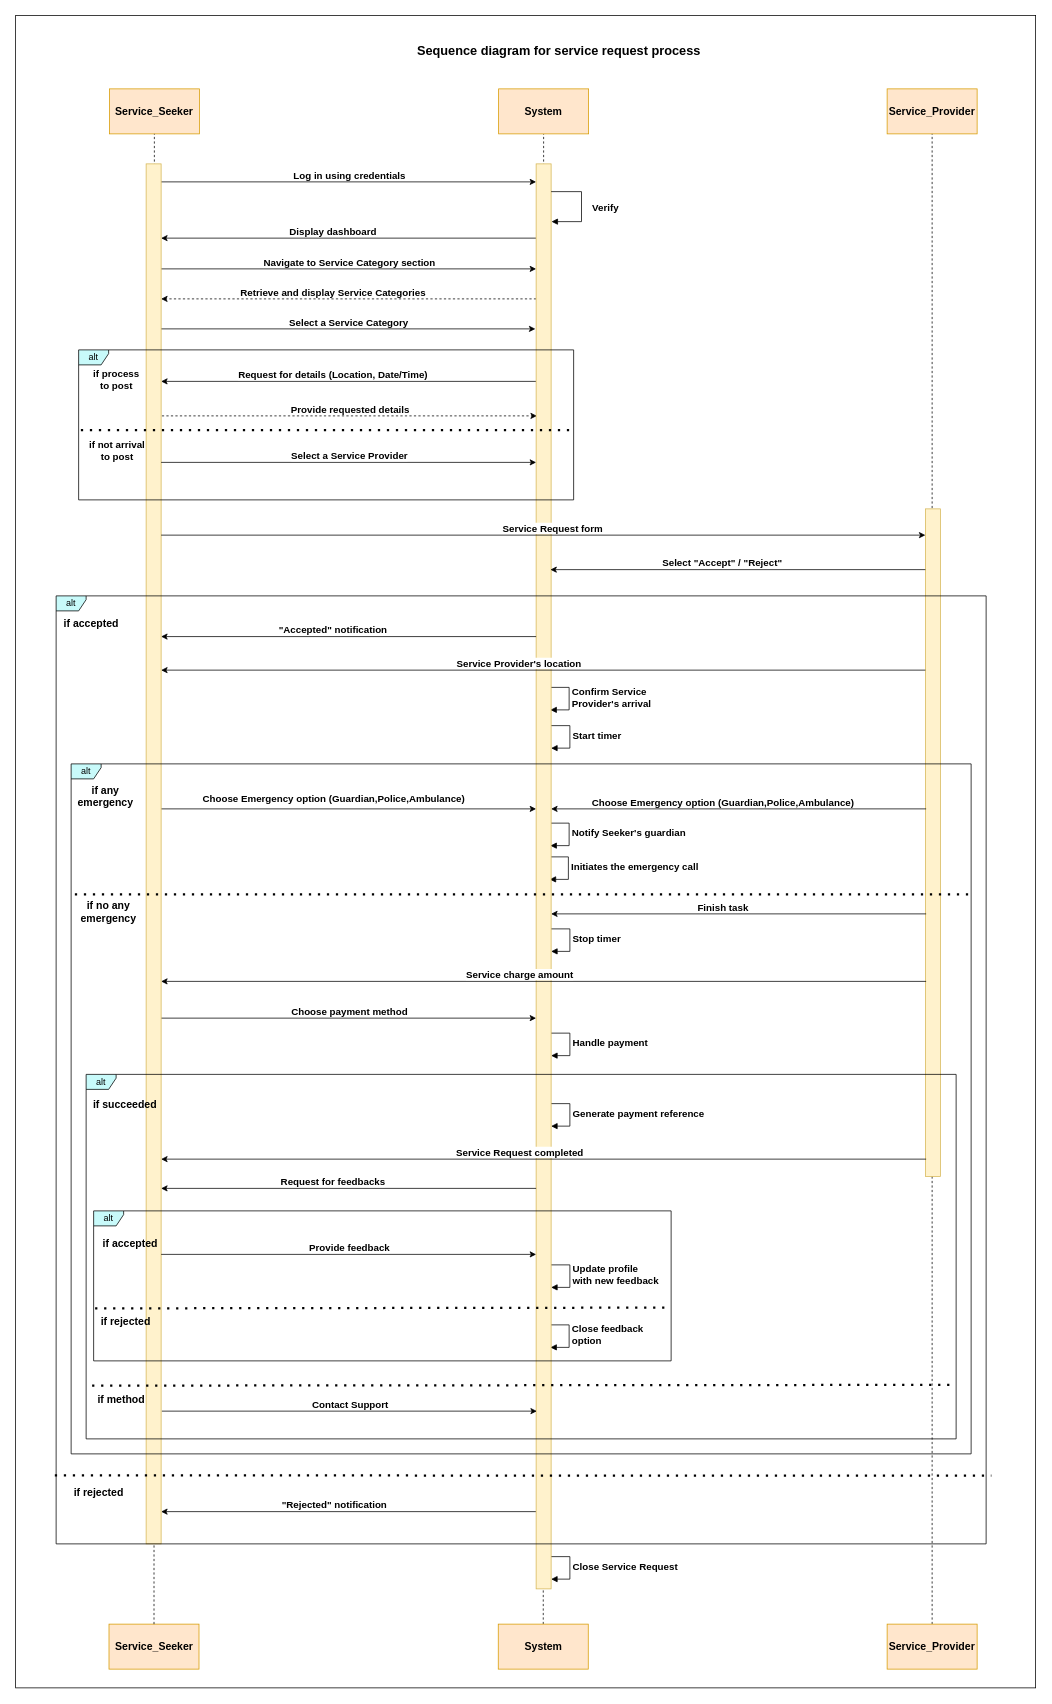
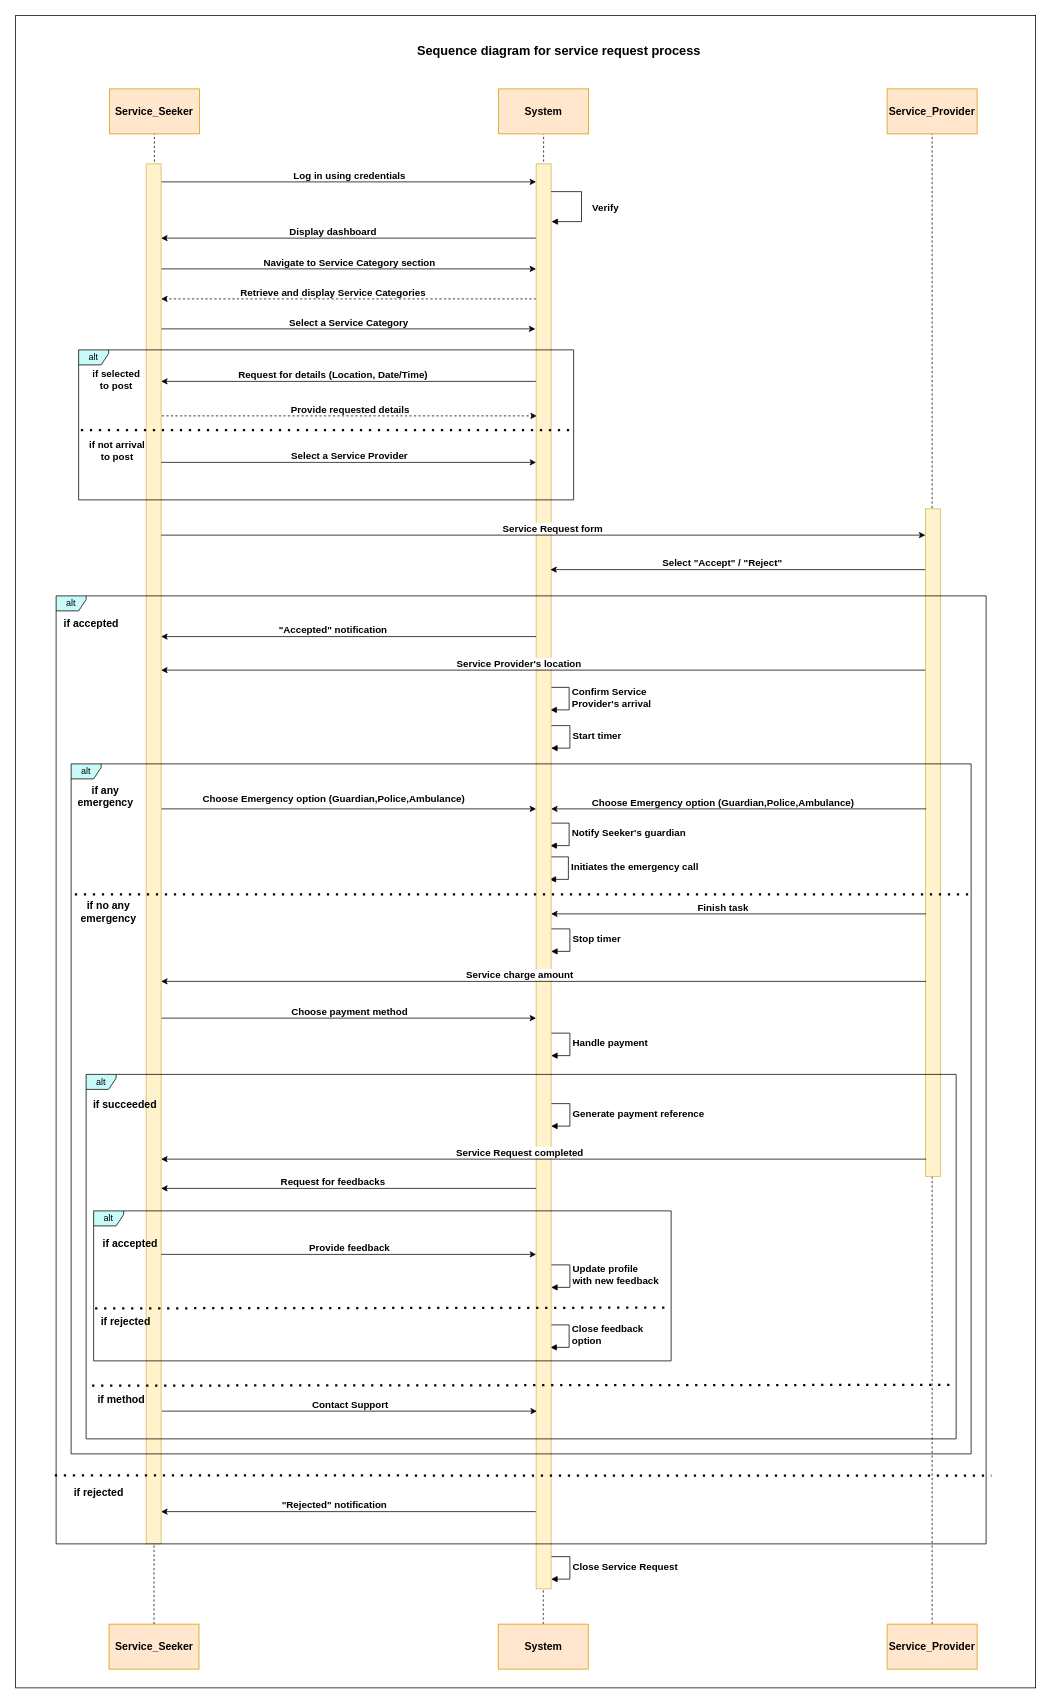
(116, 379) -> (116, 379)
